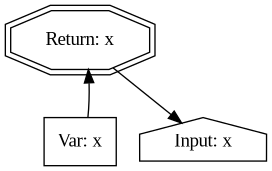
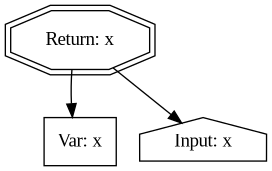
(89, 100) -> (71, 87)
